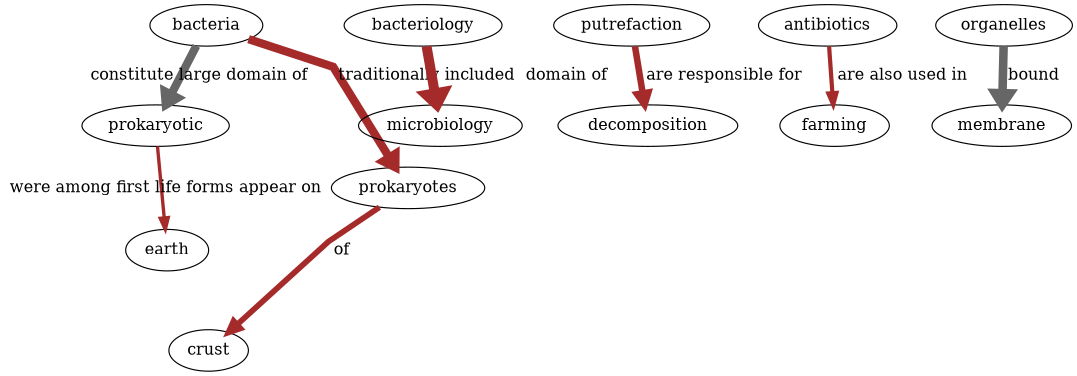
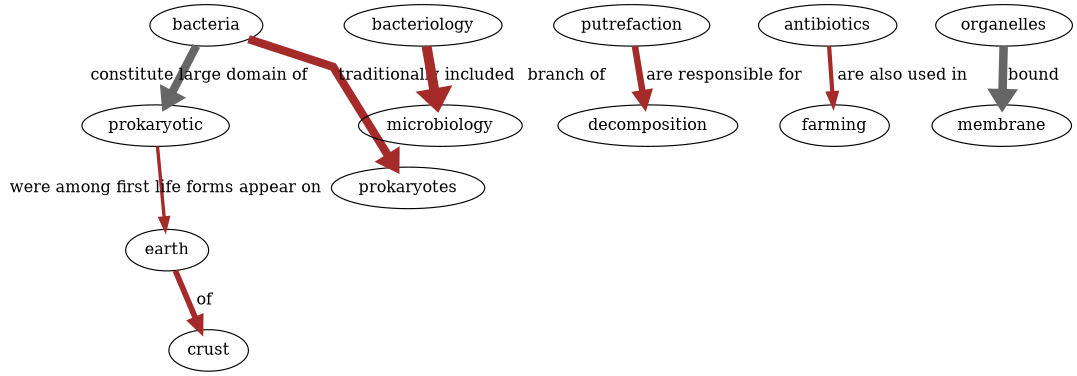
(567, 76) -> (567, 76)
(306, 262) -> (186, 295)
